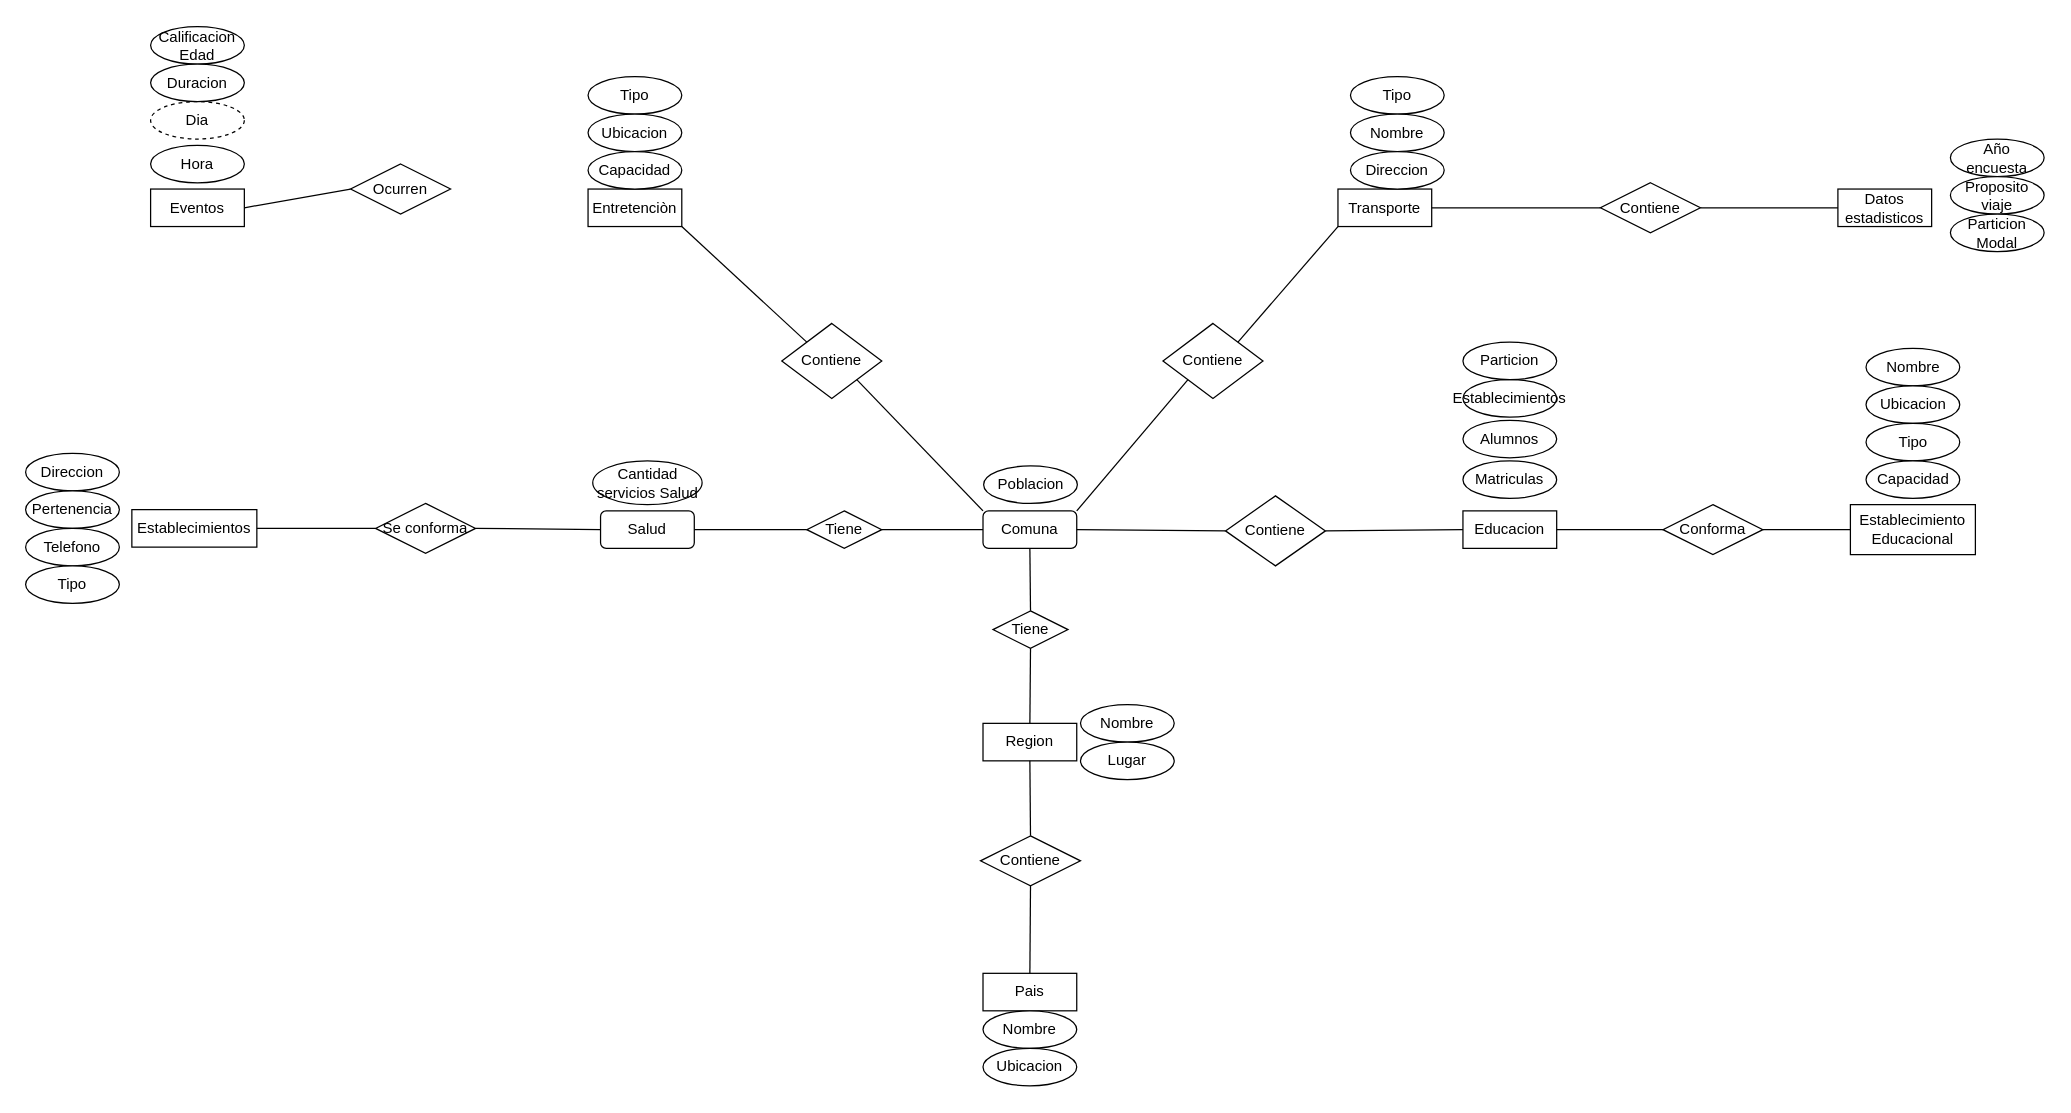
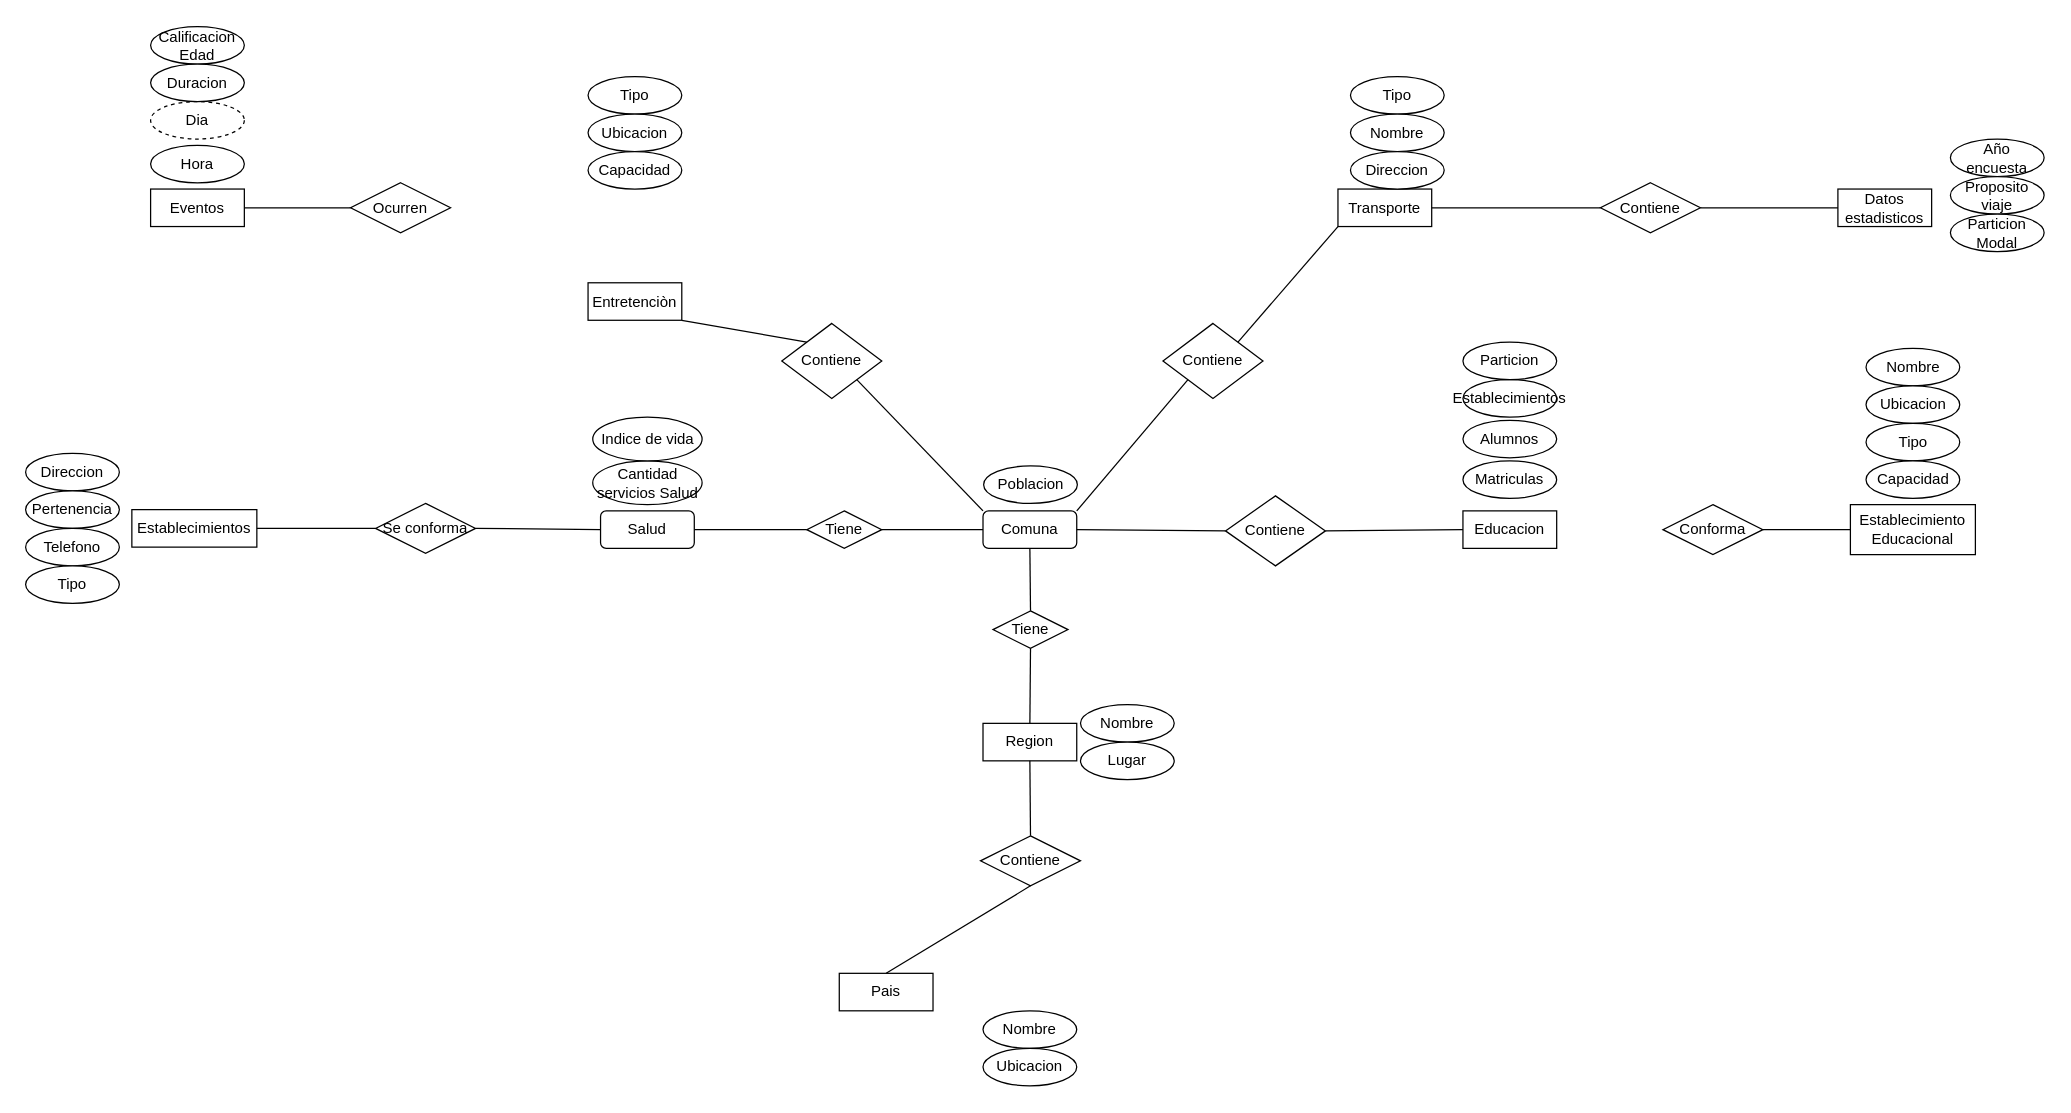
(401, 189) -> (401, 208)
(635, 208) -> (635, 301)
none -> (648, 439)
(1610, 529) -> none
(1030, 992) -> (886, 992)
